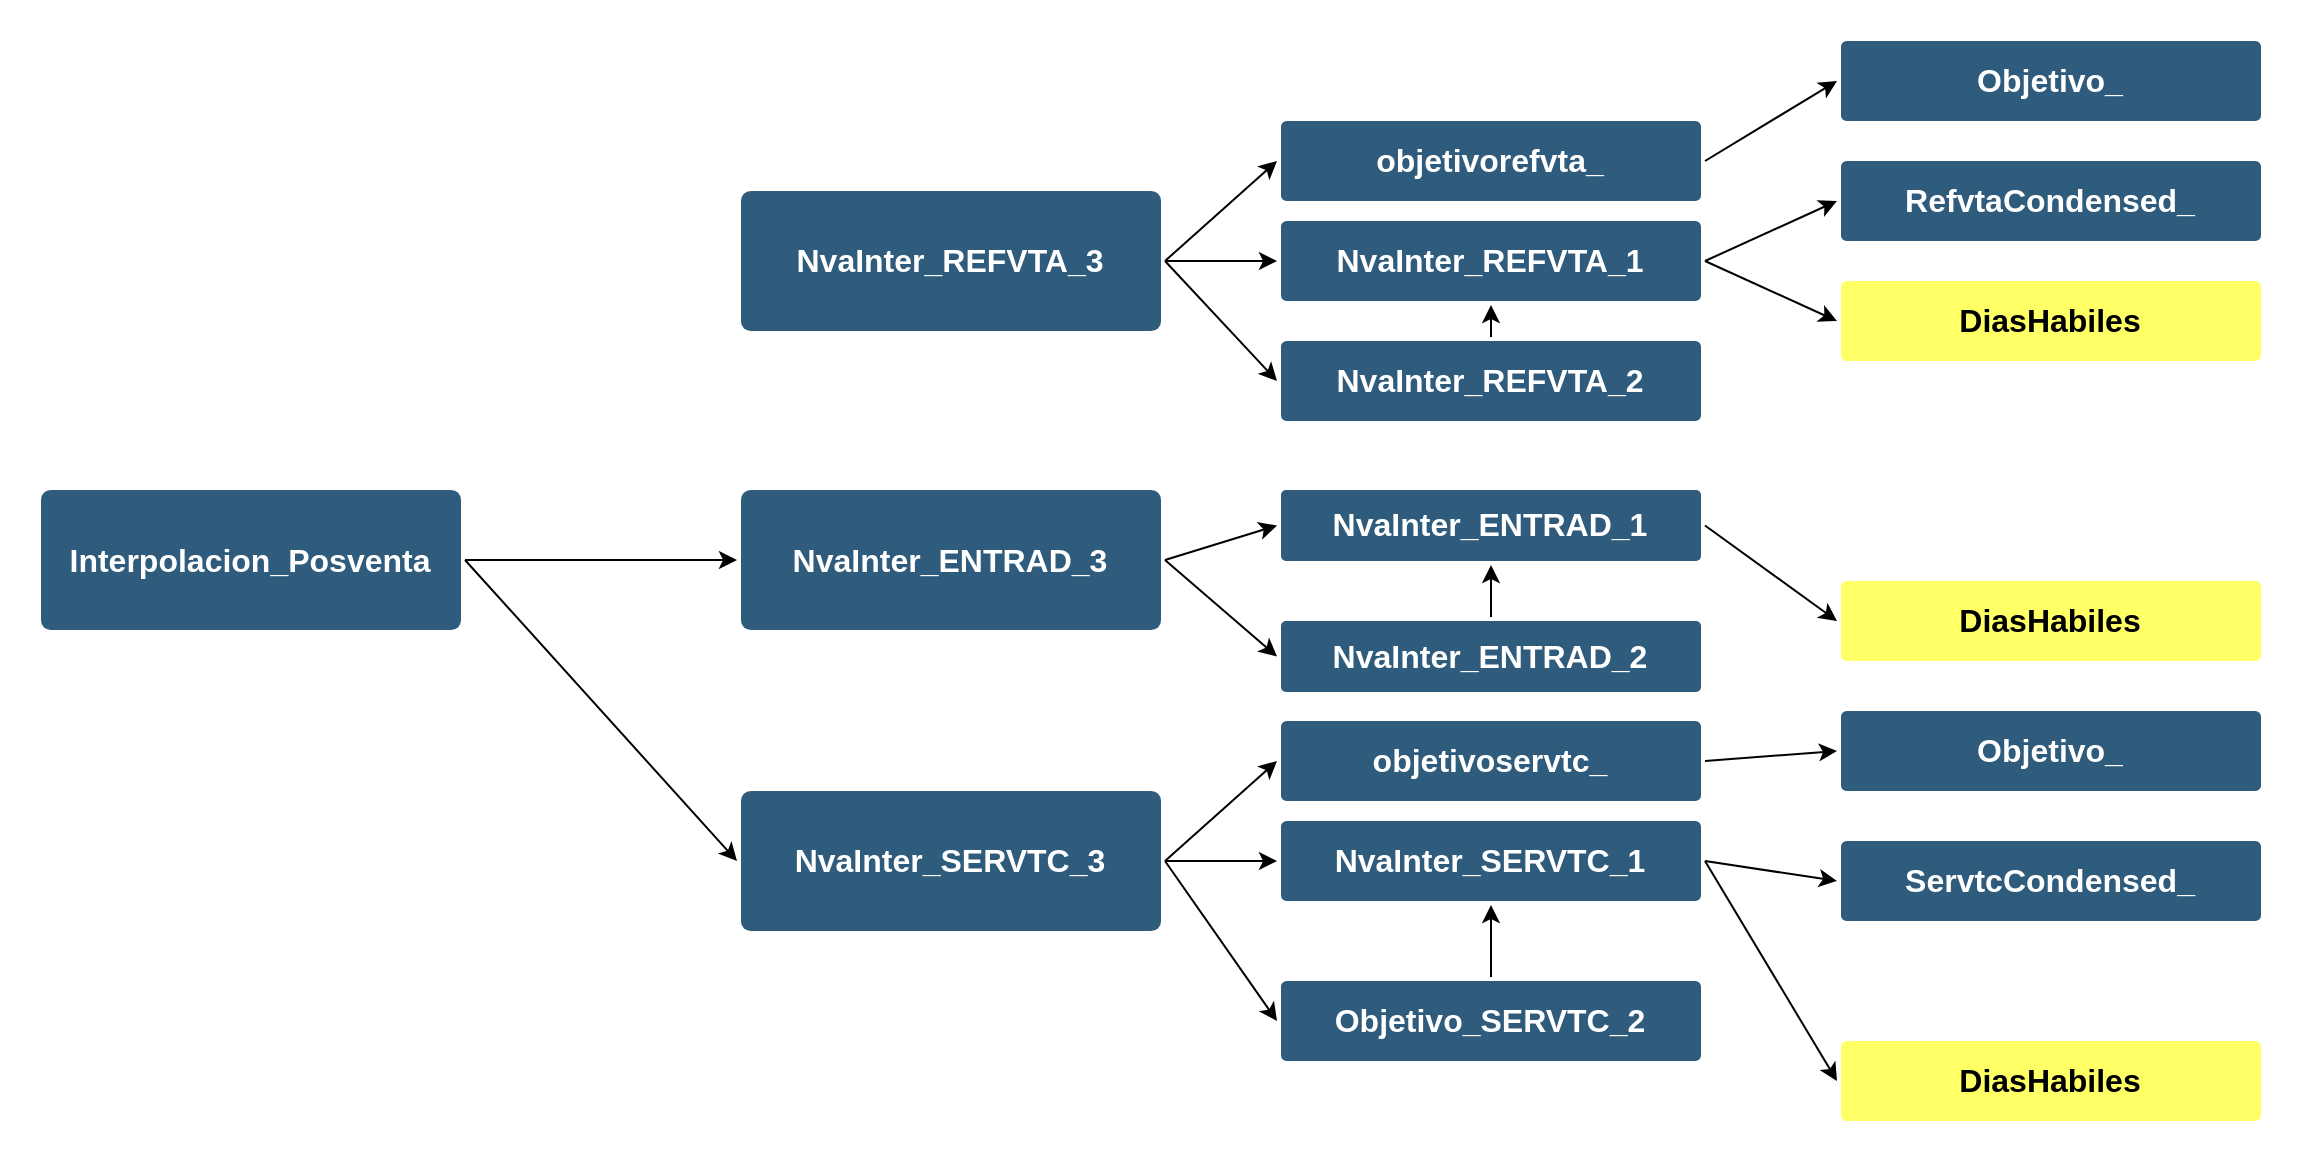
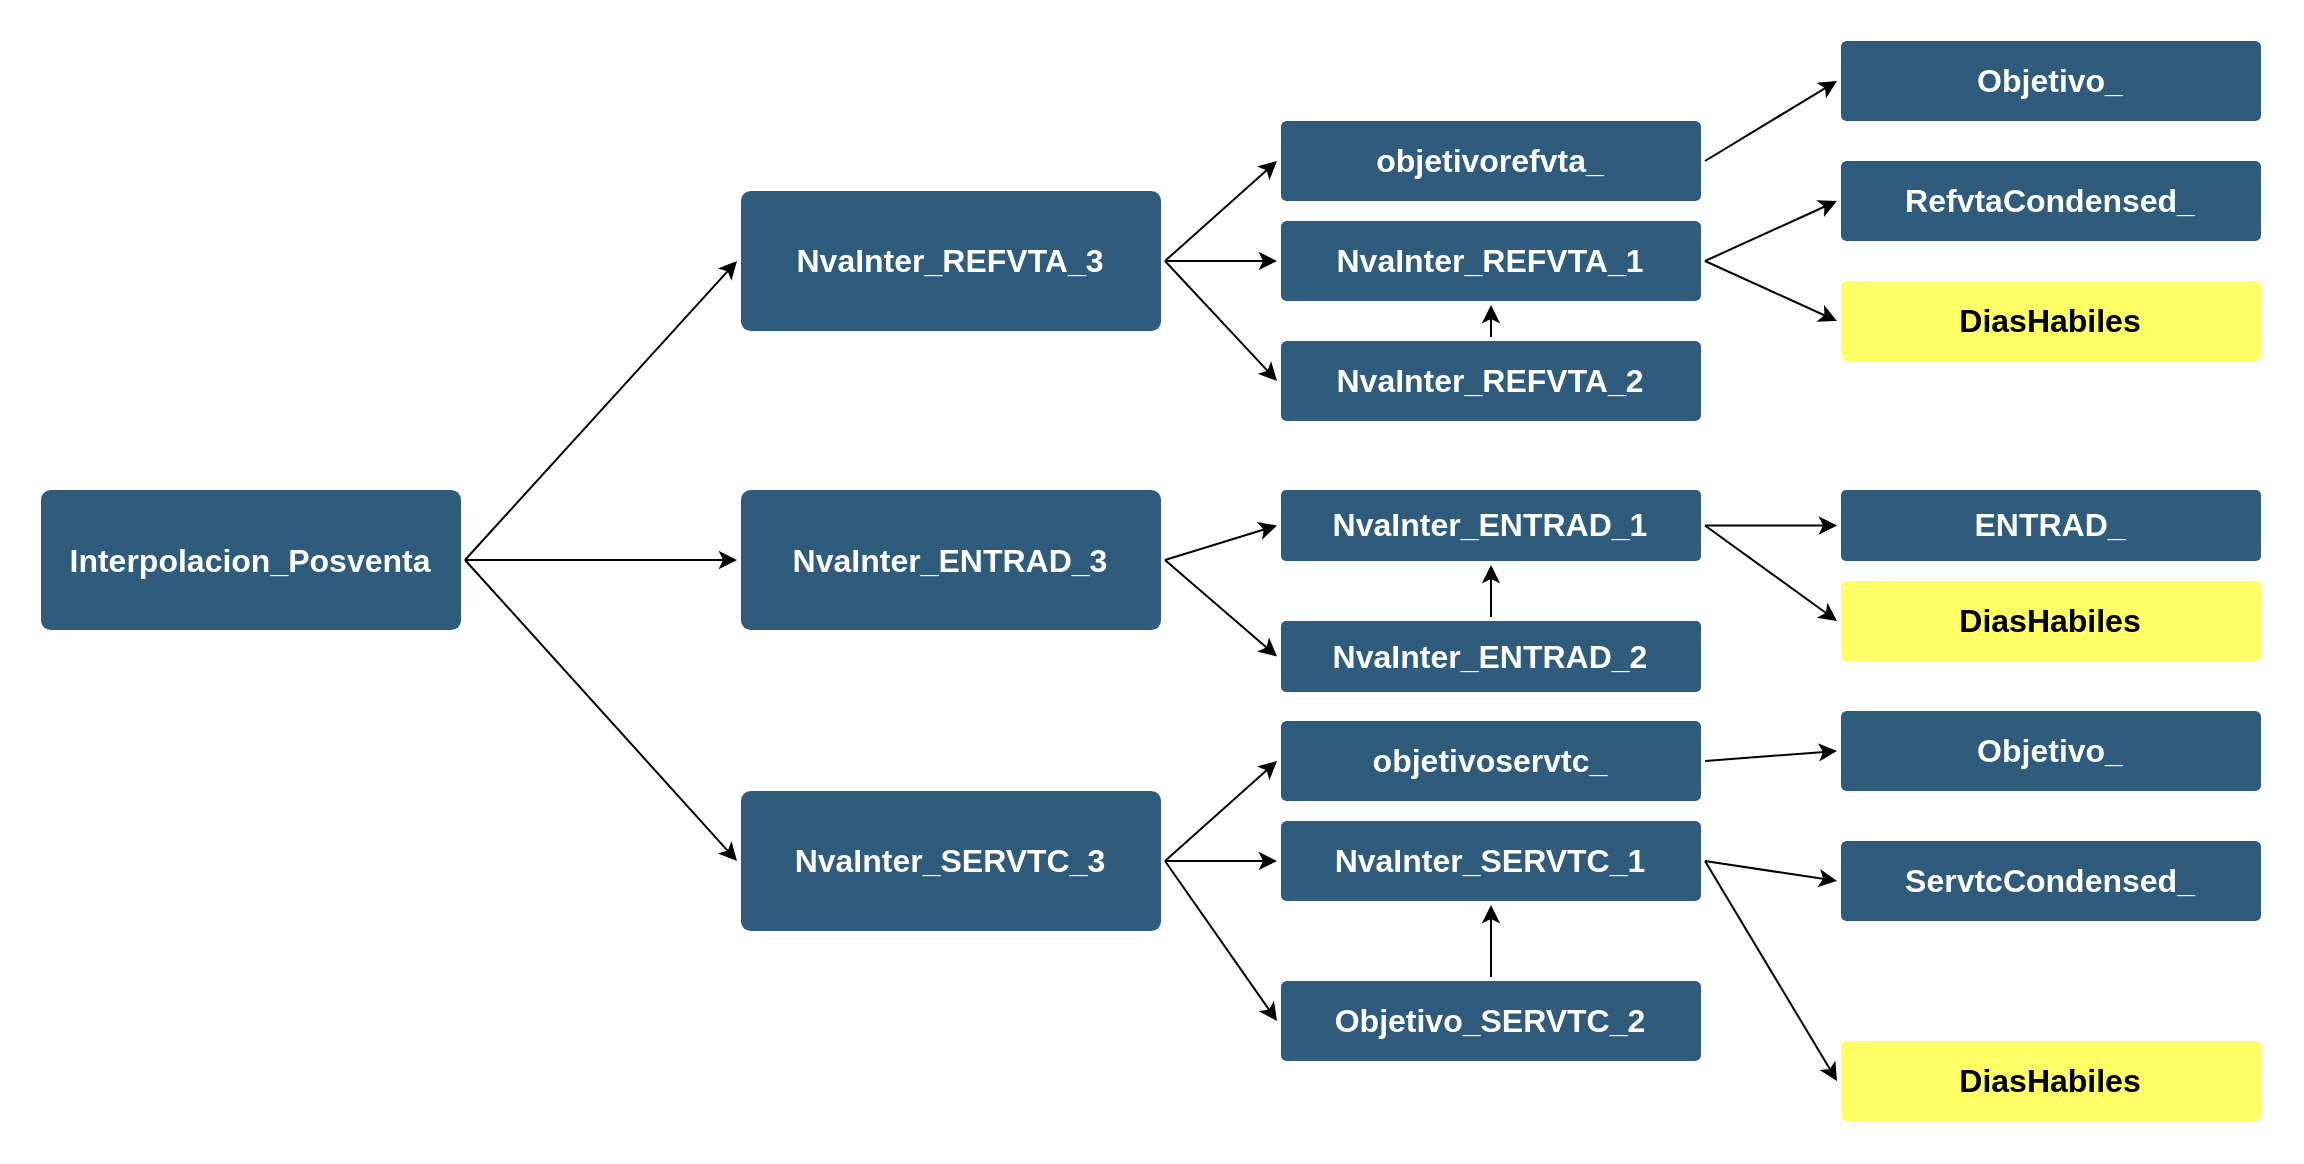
none -> (598, 414)
none -> (1768, 526)
none -> (2051, 526)
